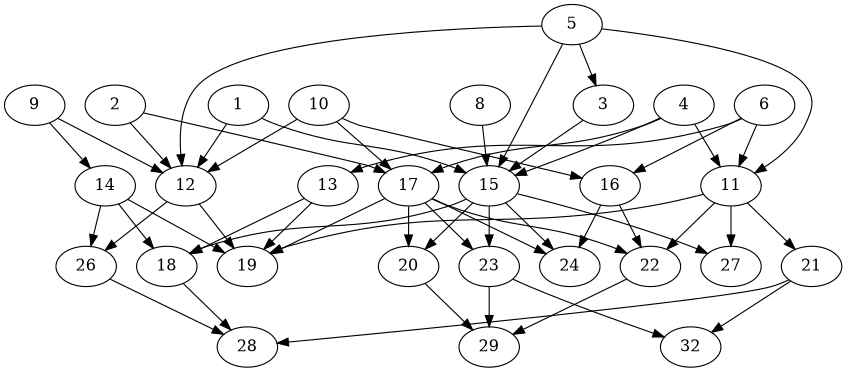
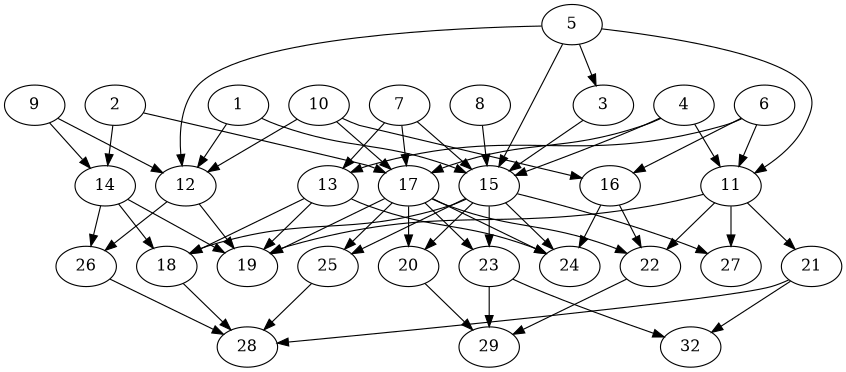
none -> (400, 105)
(147, 141) -> (111, 138)
none -> (462, 228)
none -> (328, 266)
